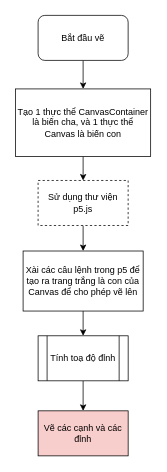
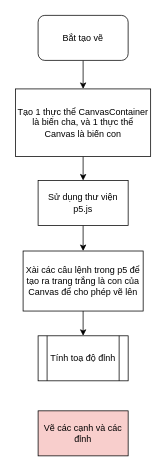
(83, 38) -> (83, 38)
(83, 203) -> (83, 203)
(83, 404) -> none
